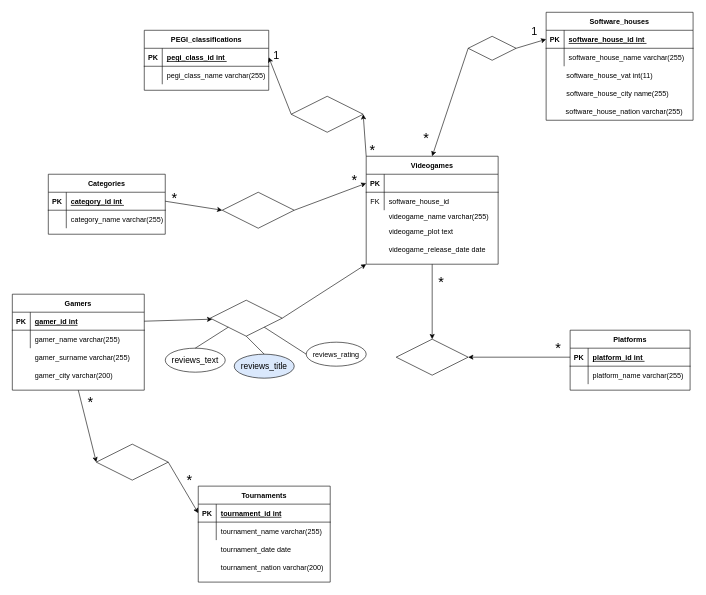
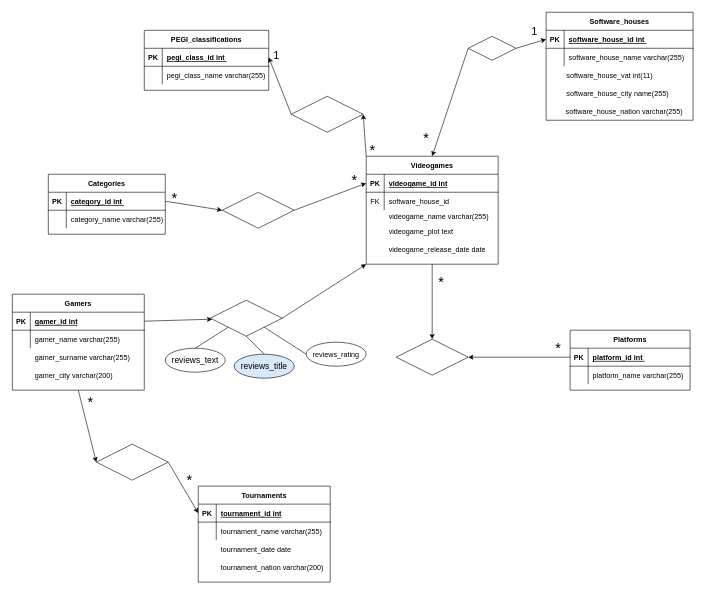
none -> (441, 183)
